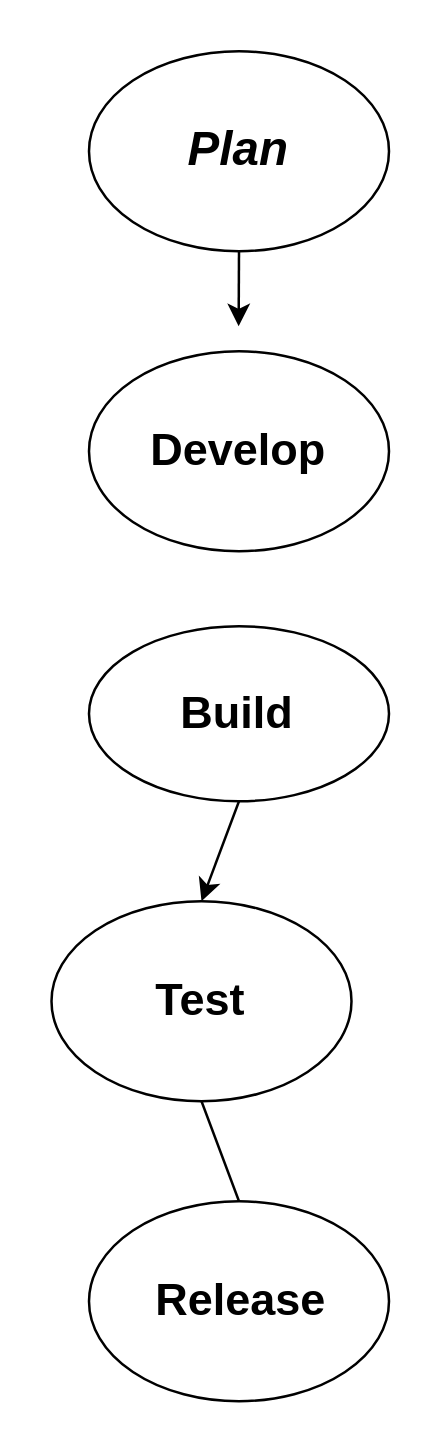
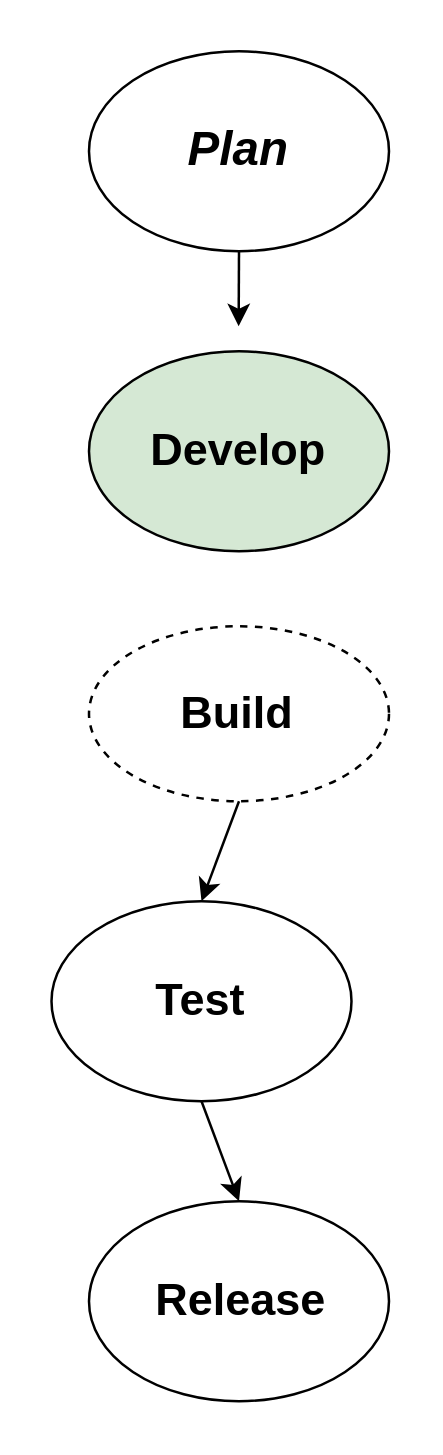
(239, 451) -> (239, 451)
(239, 714) -> (239, 714)
(235, 1192) -> (232, 1184)
